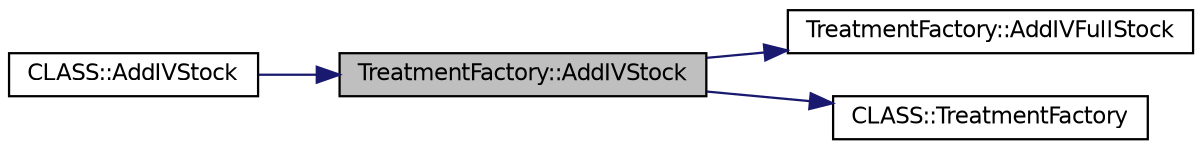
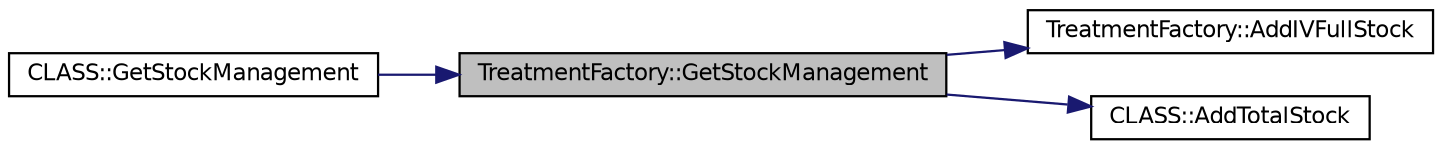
(134, 75) -> (194, 75)
(523, 75) -> (703, 75)
(990, 118) -> (1230, 118)
